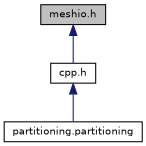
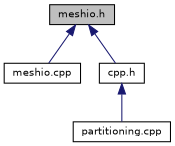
none -> (42, 73)
(73, 132) -> (122, 132)
